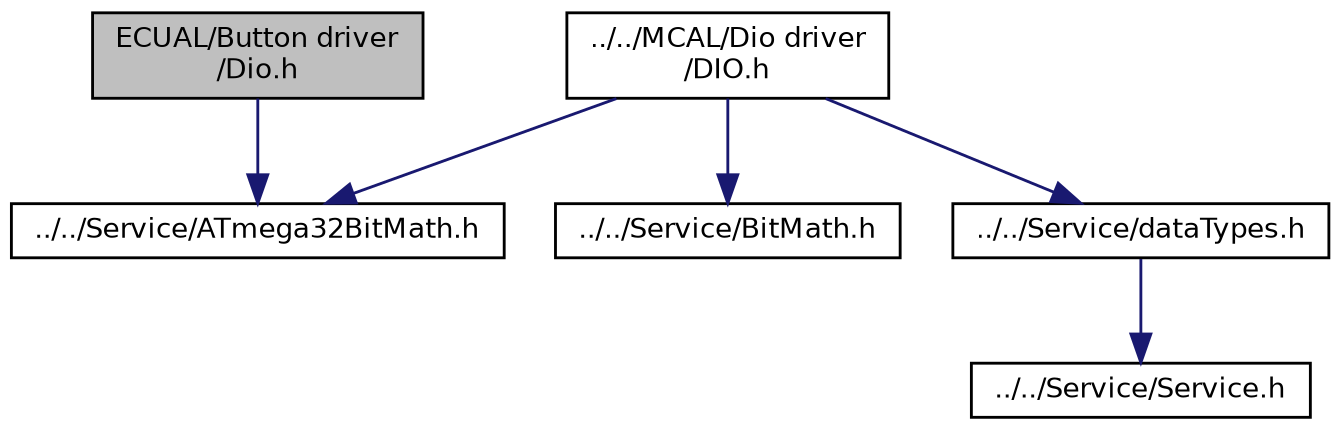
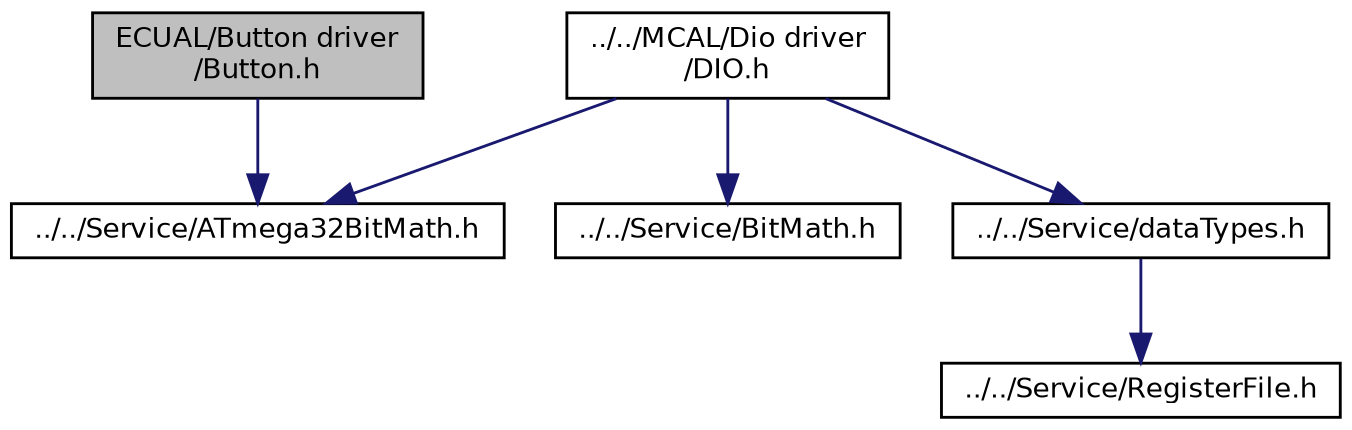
(258, 56) -> (258, 56)
(1141, 390) -> (1141, 390)
